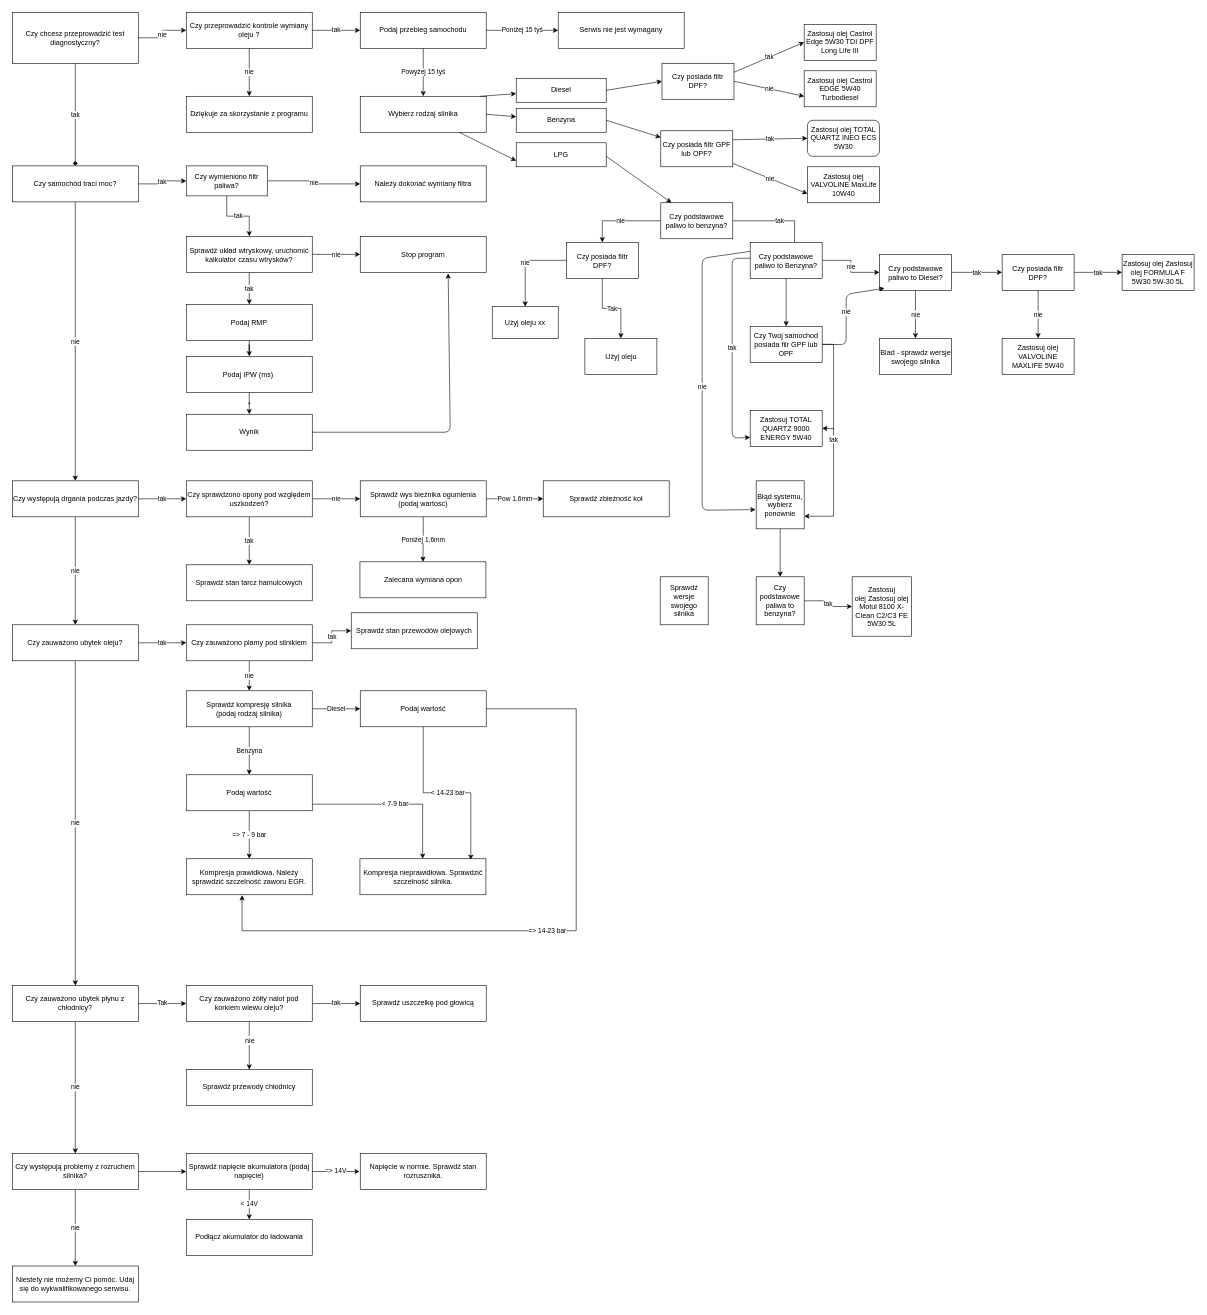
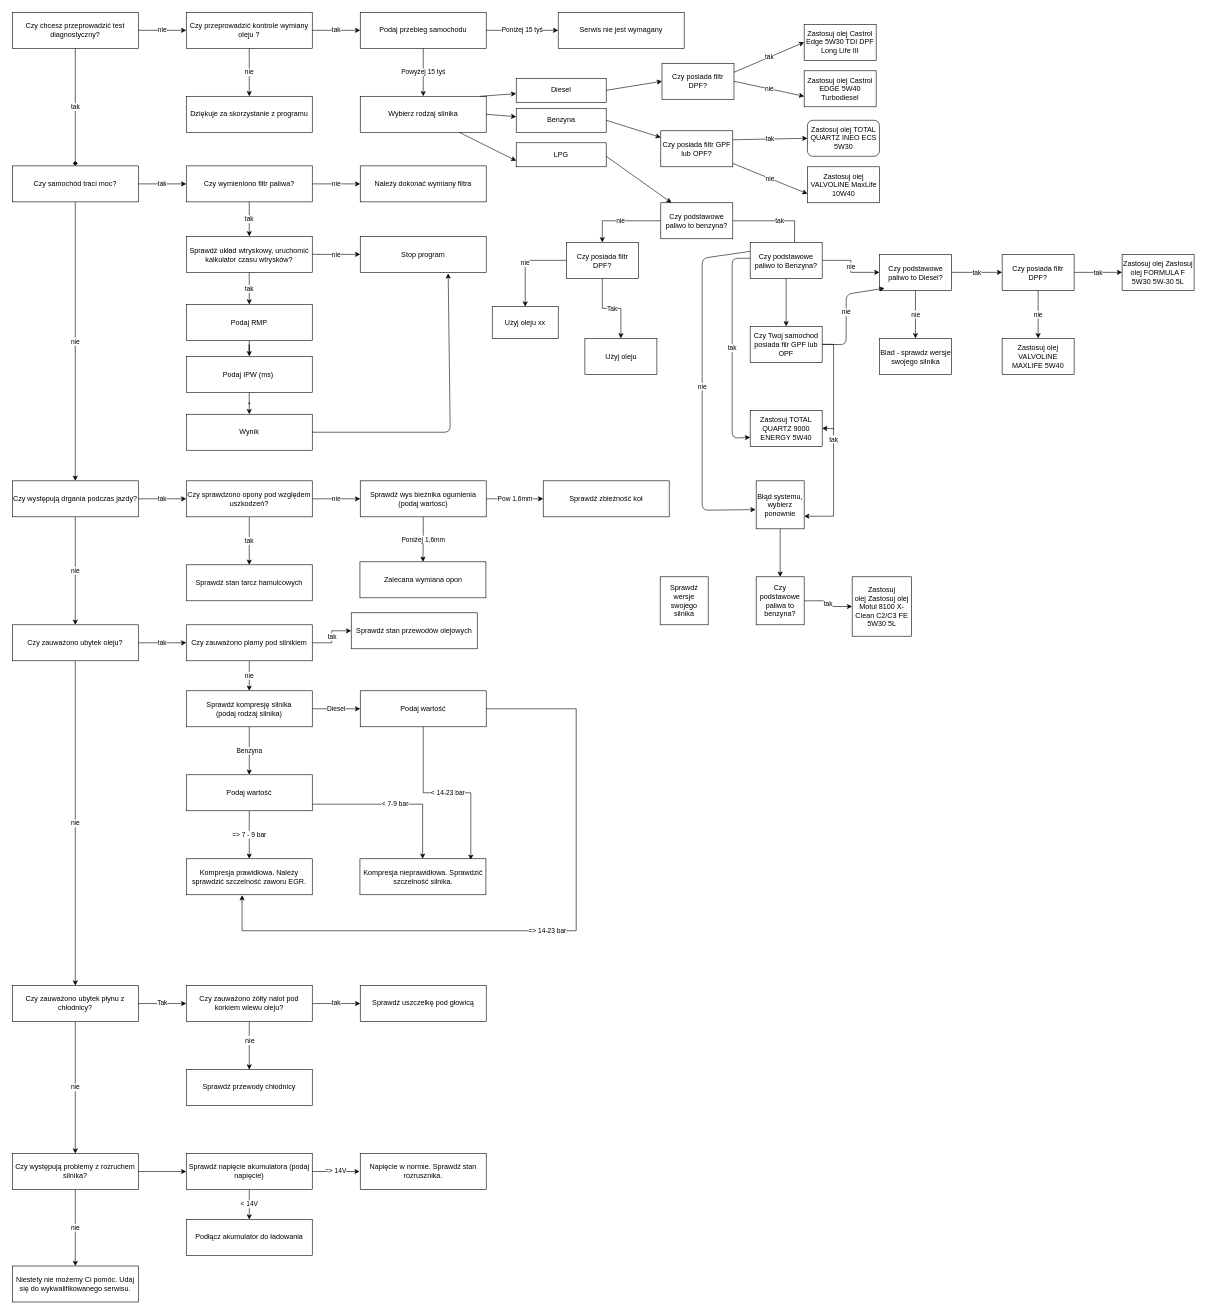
(75, 38) -> (75, 30)
(227, 181) -> (249, 184)
